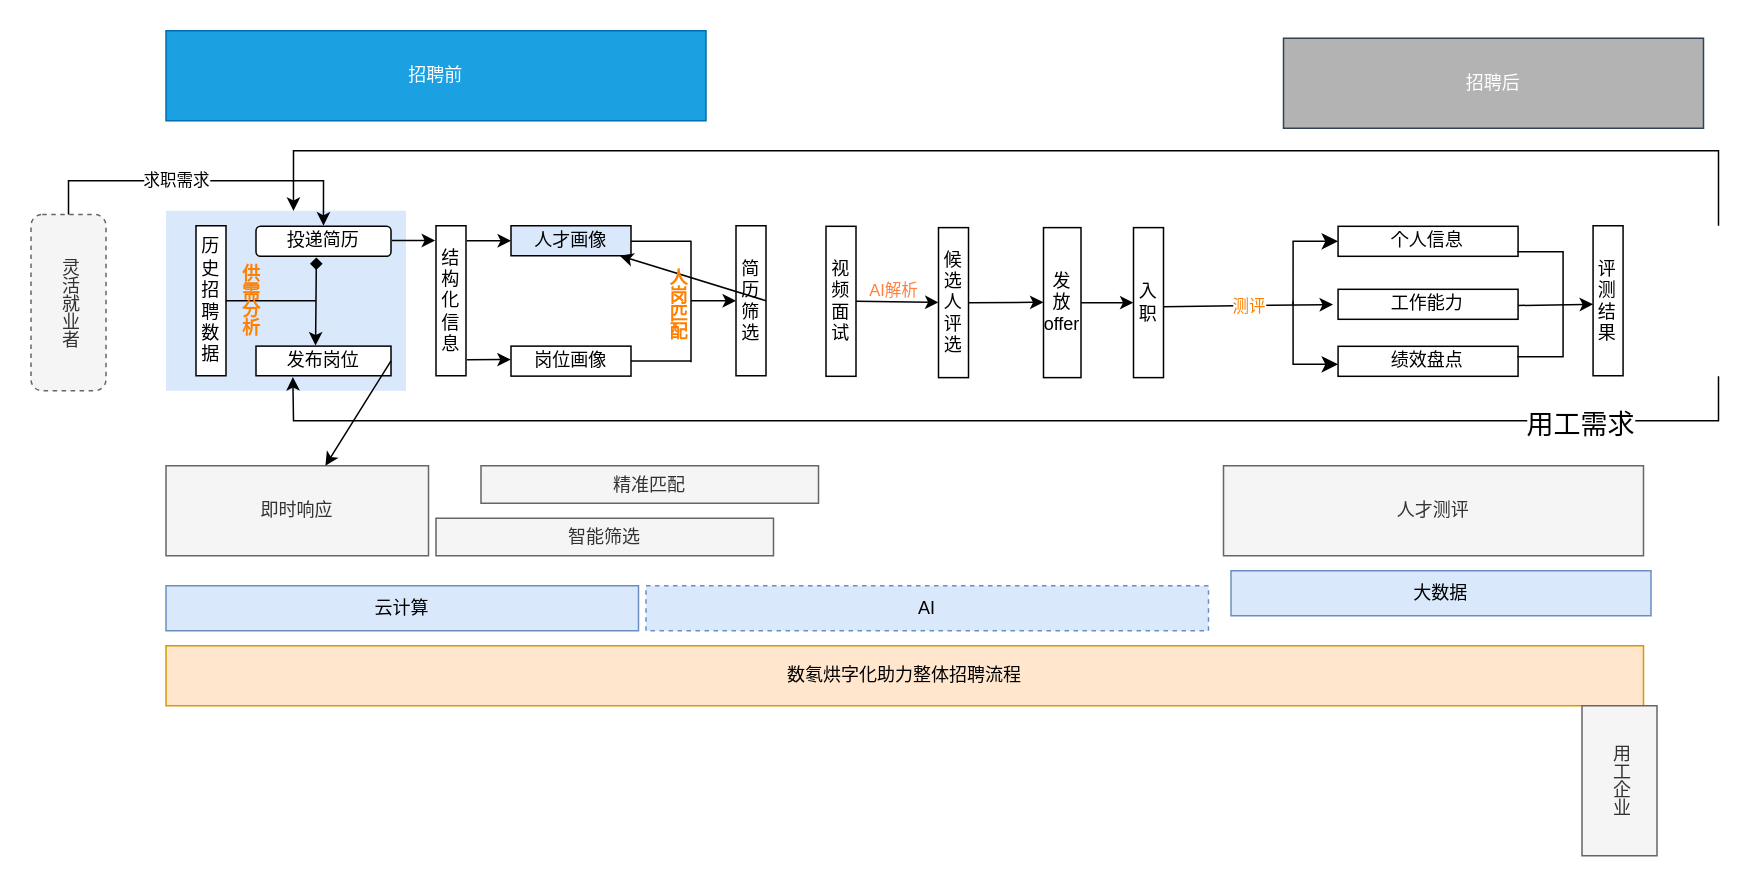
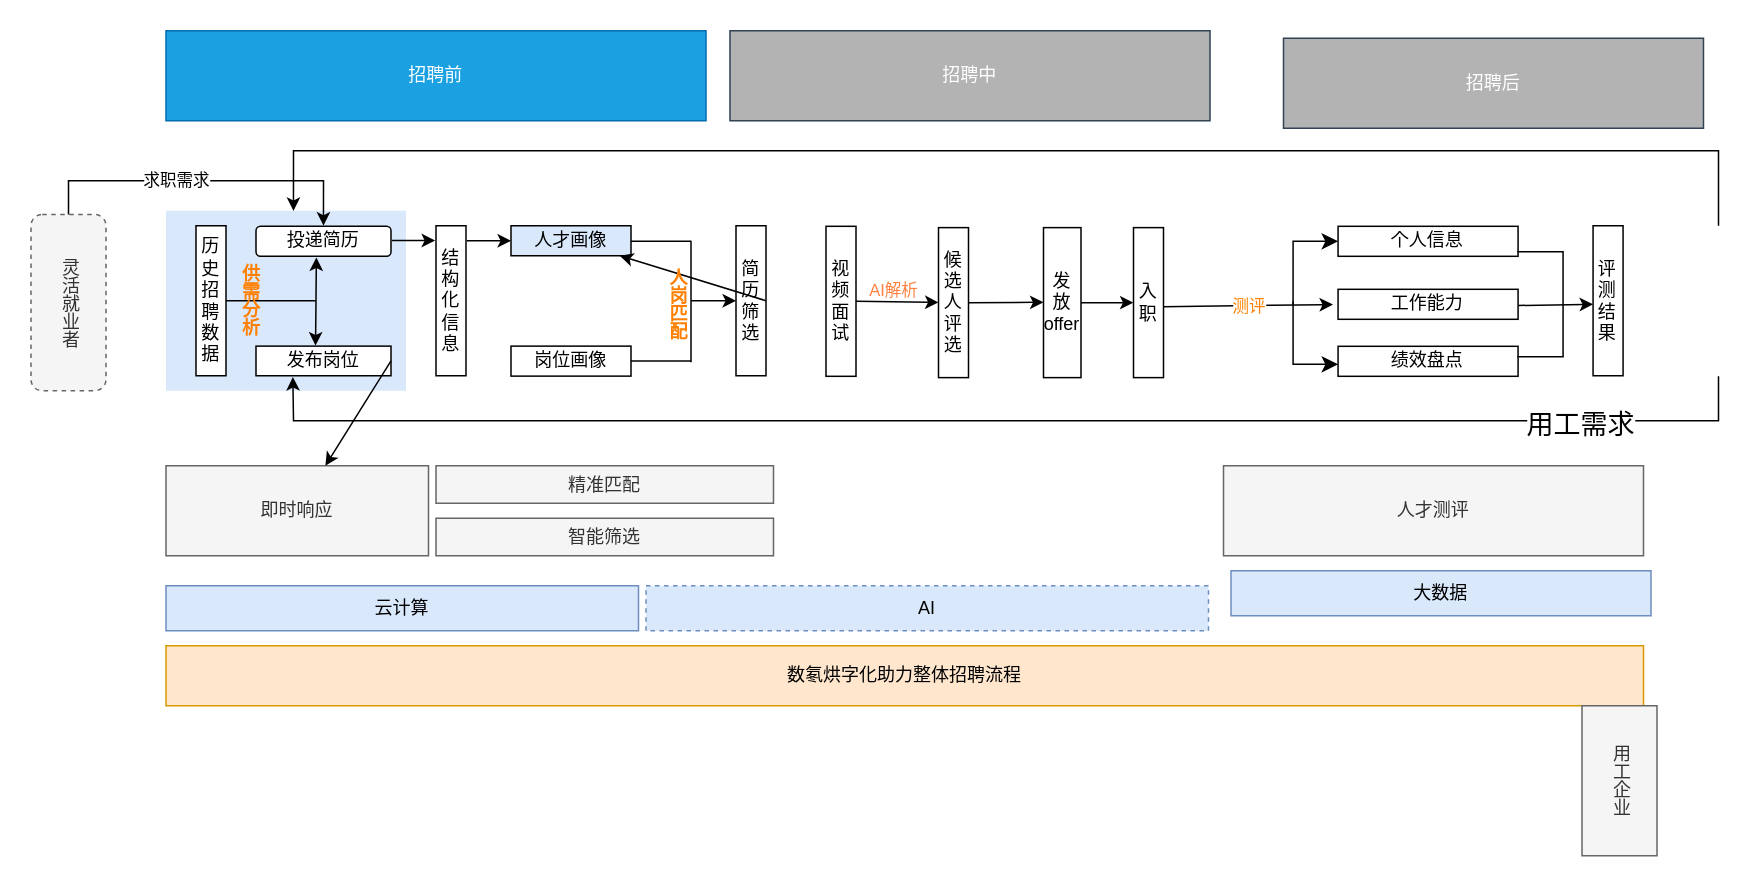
none -> (970, 76)
(316, 270) -> (316, 269)
(484, 360) -> none
(650, 485) -> (605, 485)
